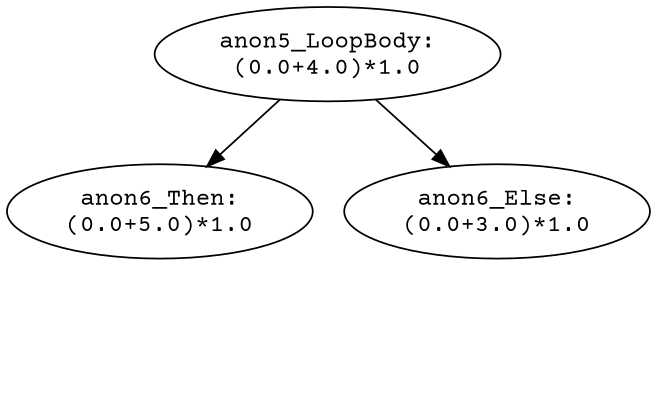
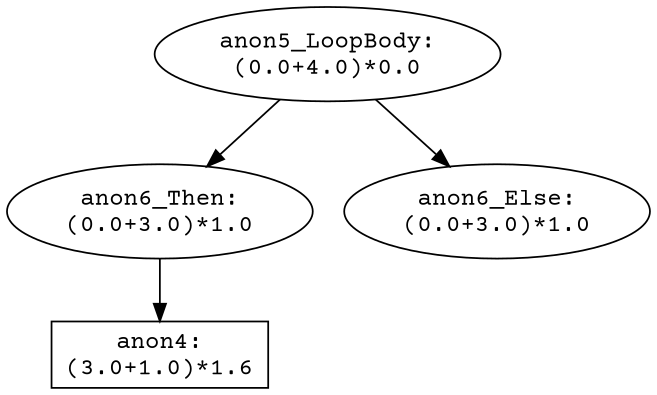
(328, 54) -> (328, 54)
(160, 211) -> (160, 211)
none -> (160, 355)
